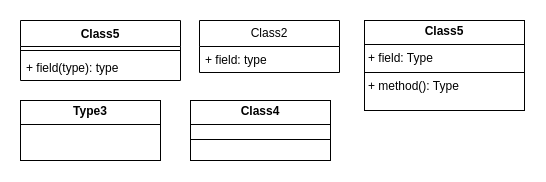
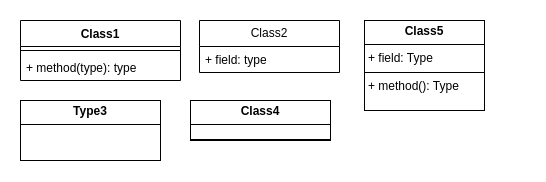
(101, 35) -> (101, 35)
(445, 66) -> (425, 66)
(83, 69) -> (89, 69)
(261, 131) -> (261, 121)
